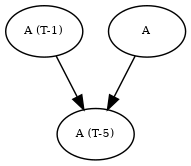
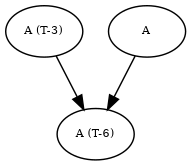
(44, 31) -> (44, 31)
(96, 134) -> (96, 134)
